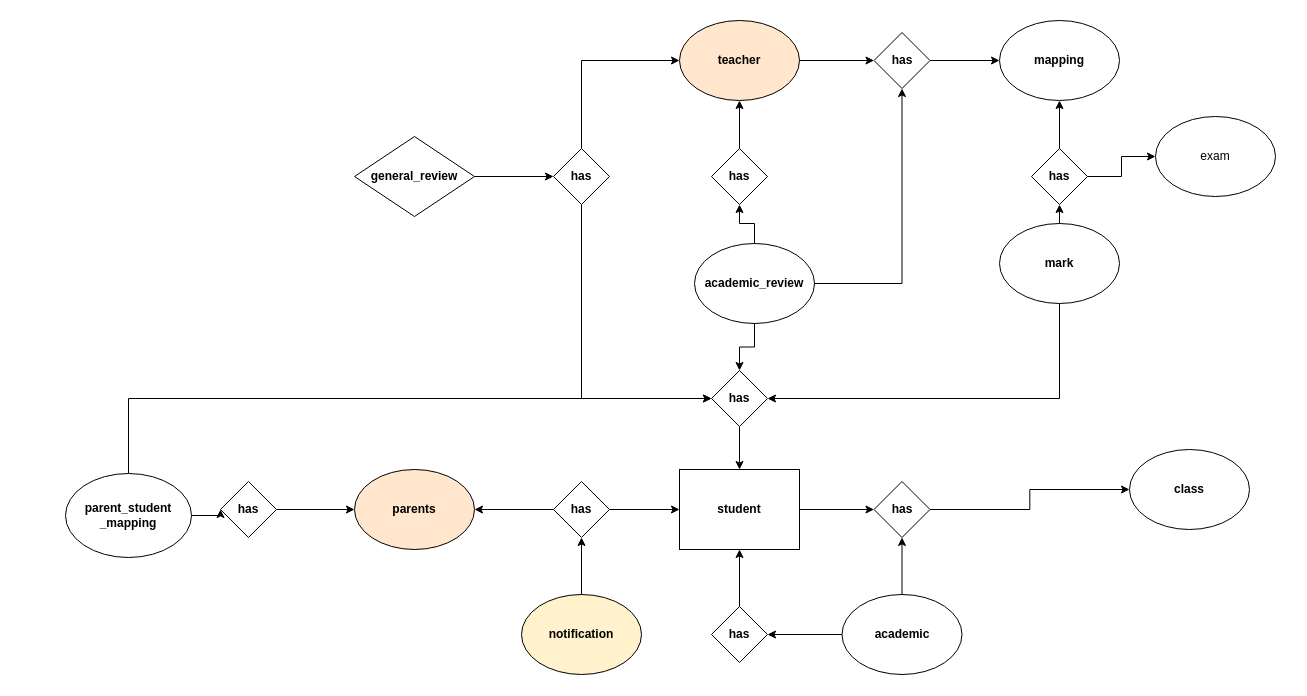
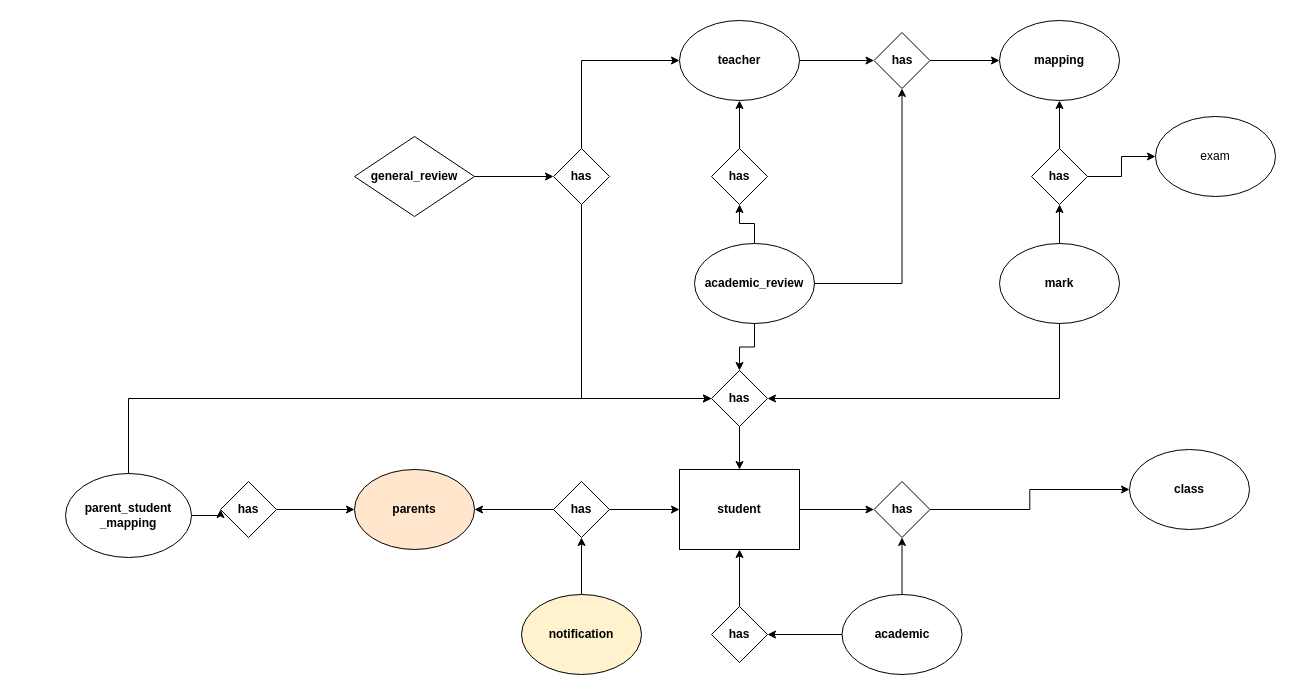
(740, 61) -> (740, 61)
(1060, 264) -> (1060, 284)
